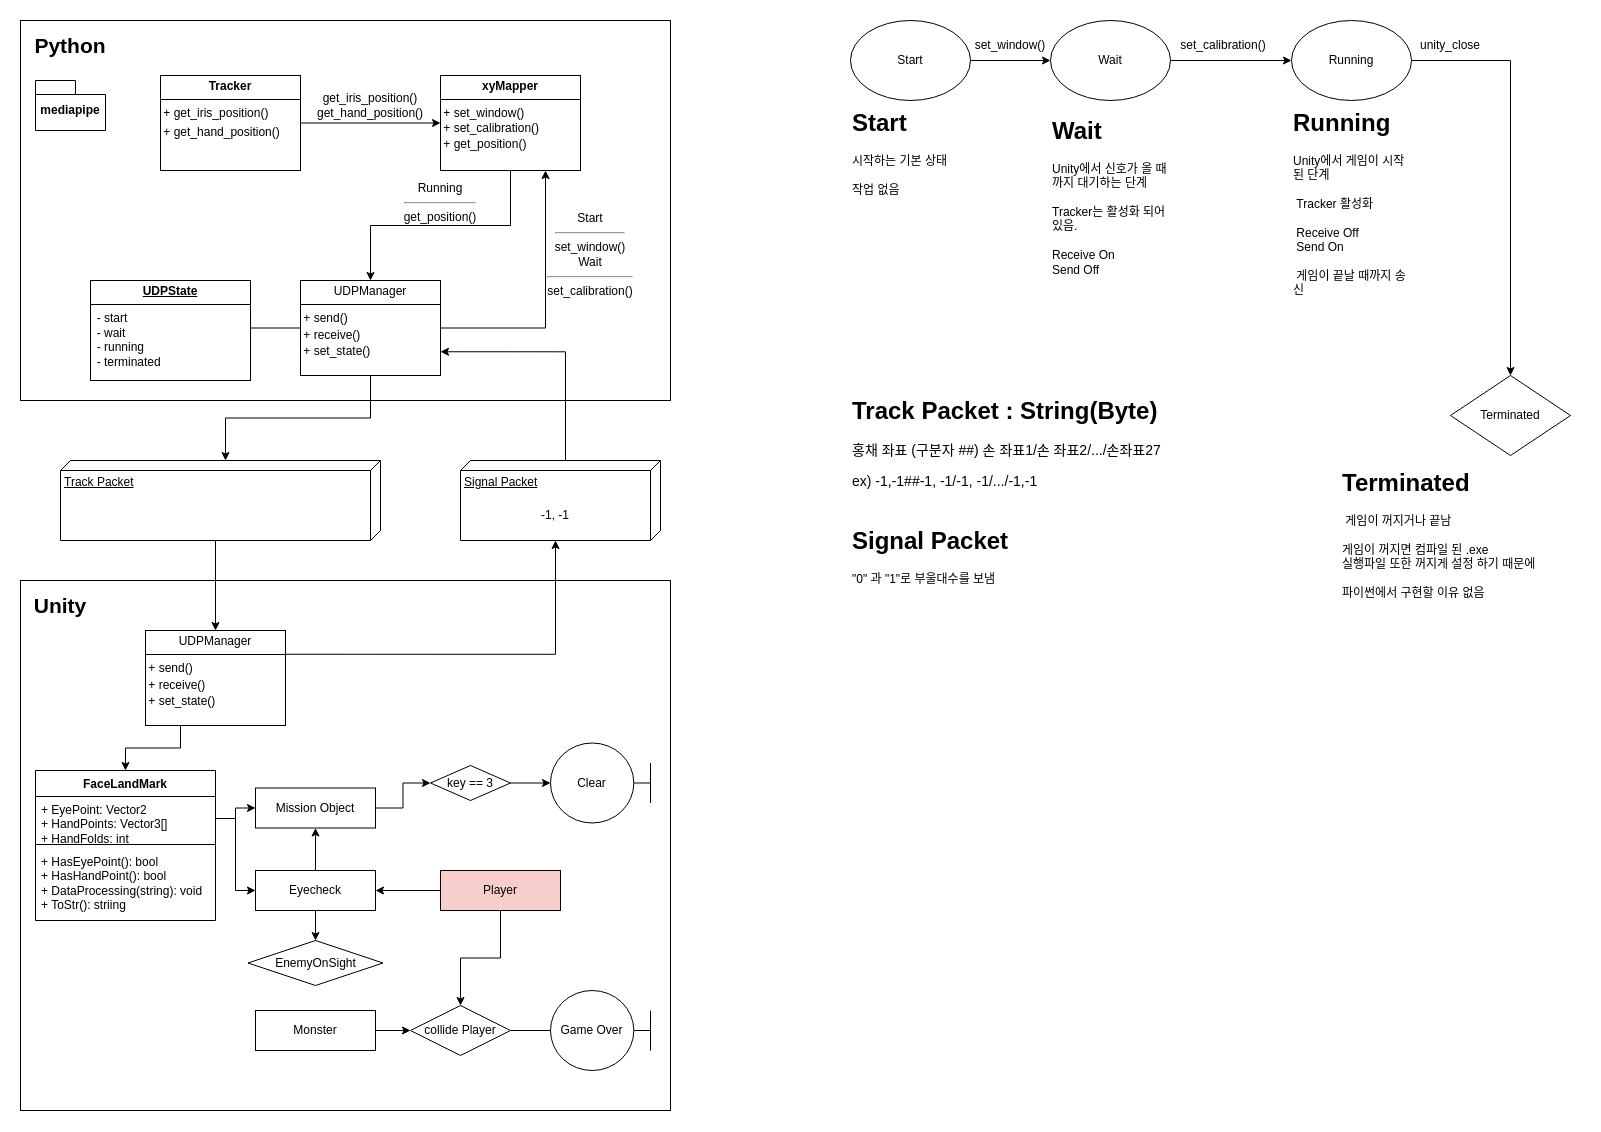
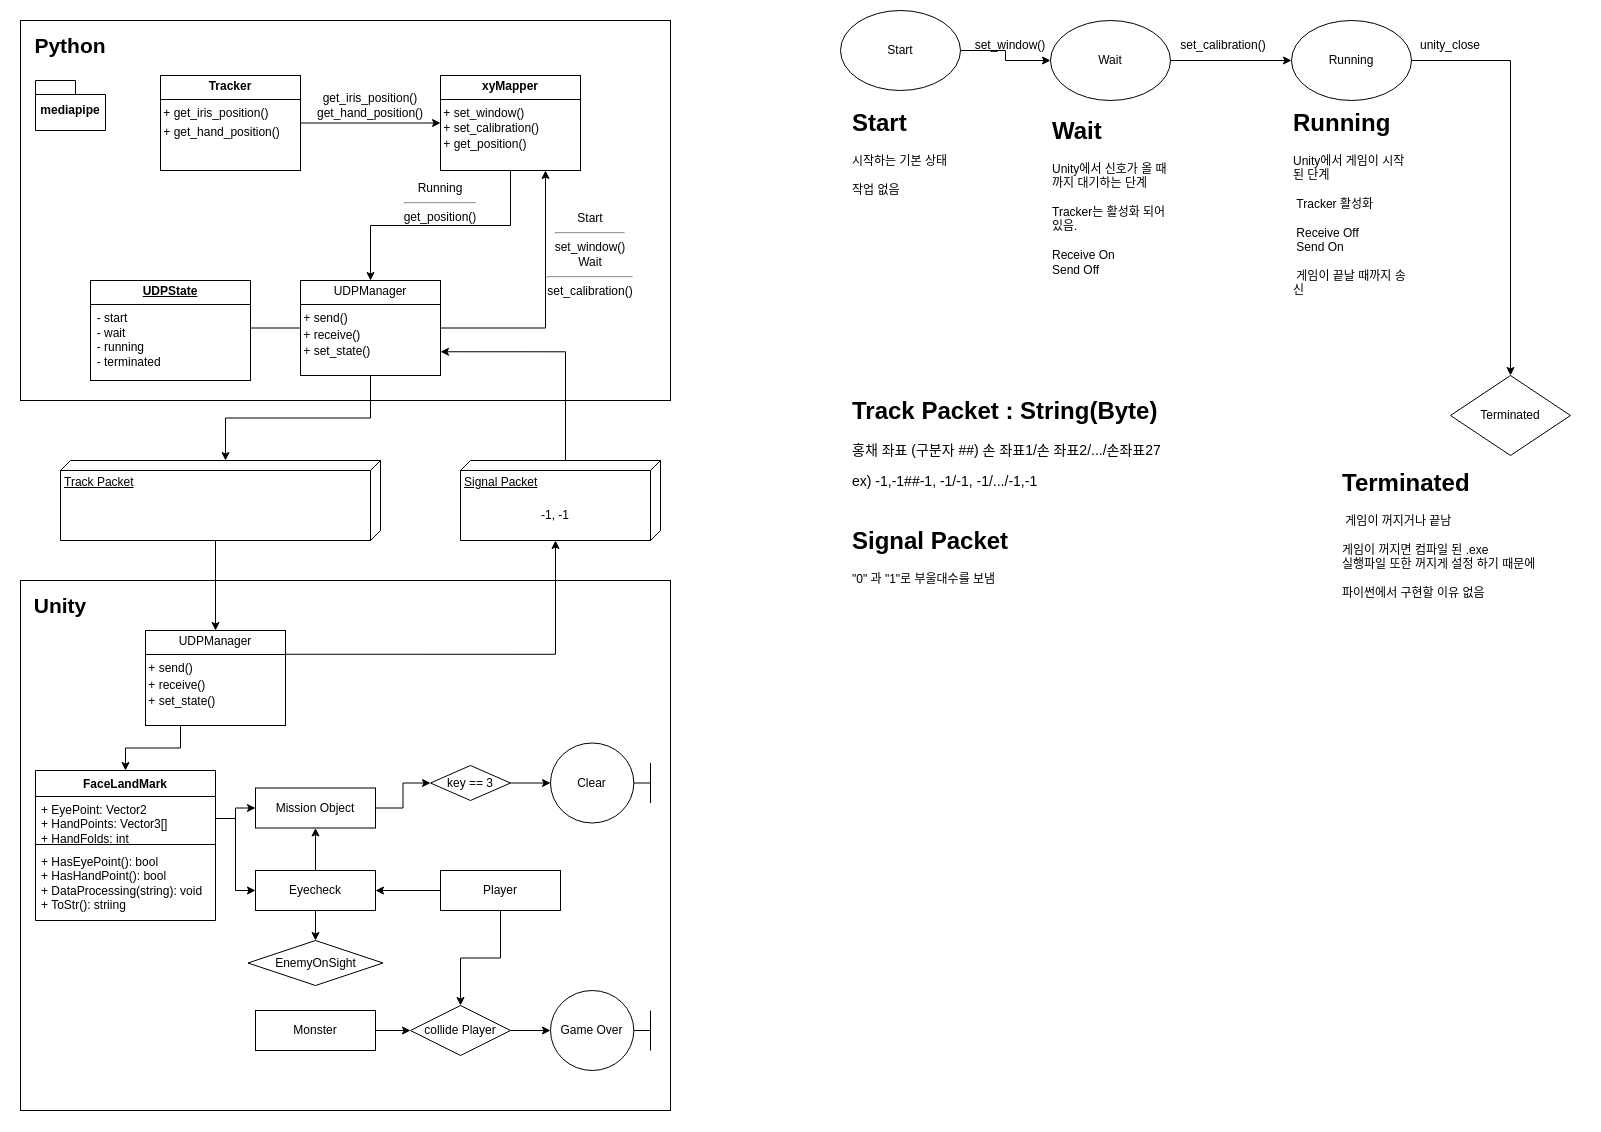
(911, 61) -> (901, 51)
(501, 891) -> (501, 891)
(545, 1031) -> (542, 1031)
